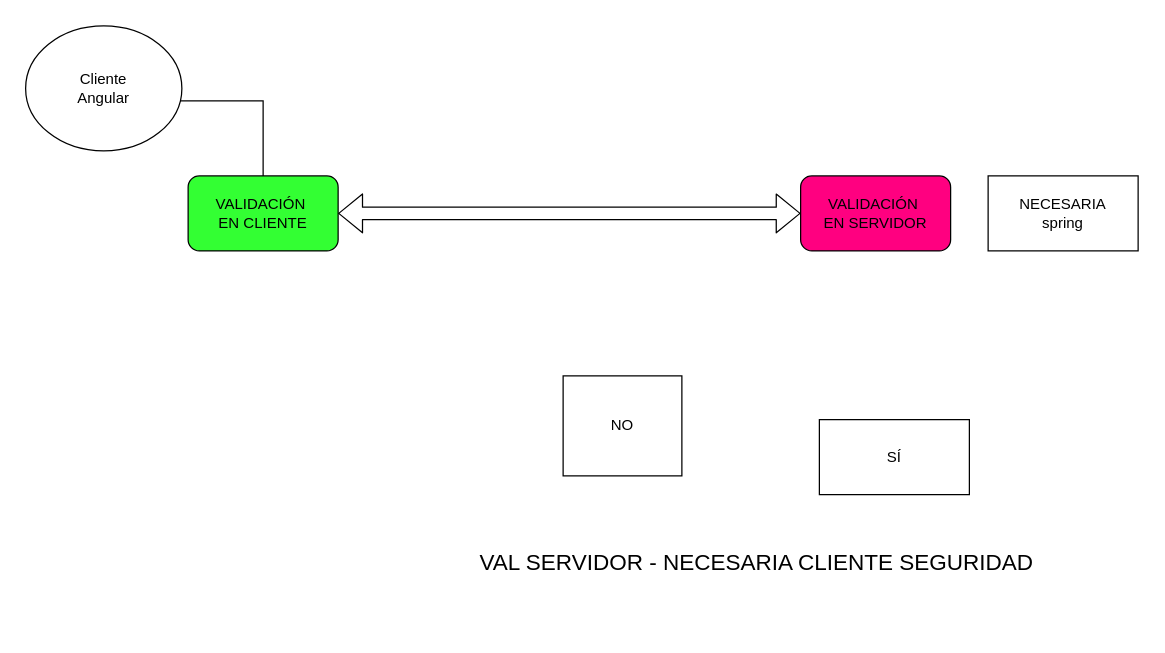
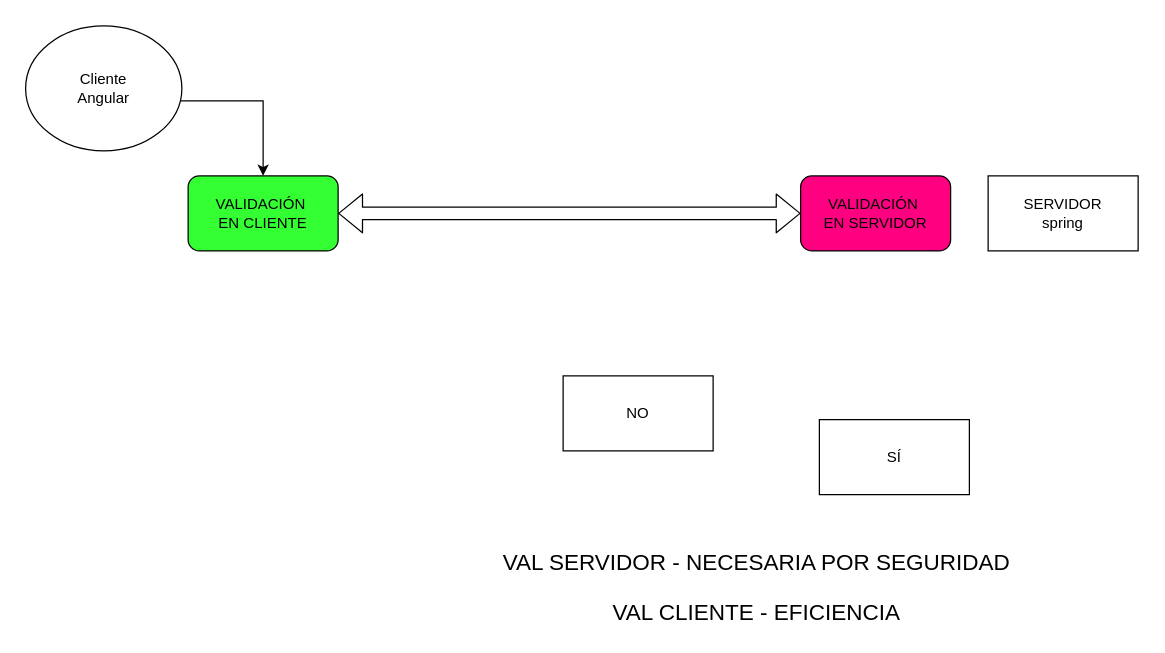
(263, 169) -> (263, 166)
(1063, 213) -> (1063, 213)
(623, 426) -> (638, 413)
(757, 563) -> (757, 563)
none -> (757, 613)
